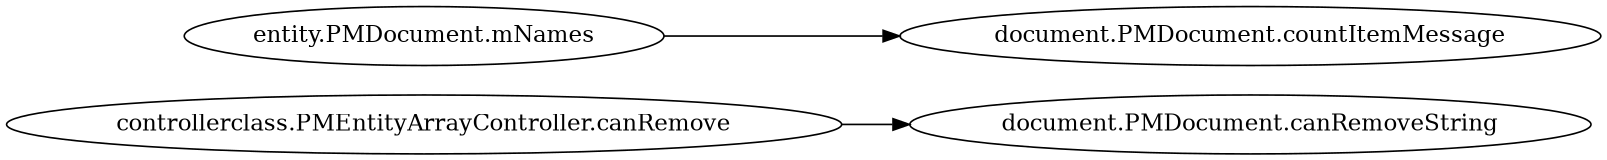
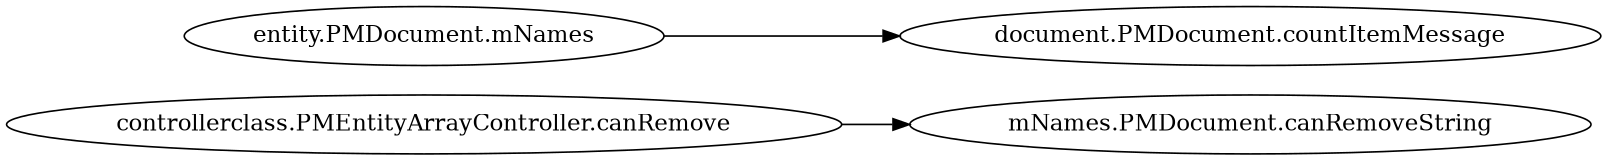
(1250, 124) -> (1250, 124)
